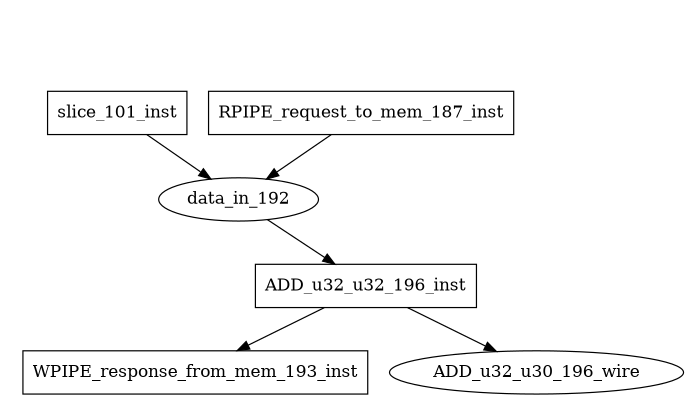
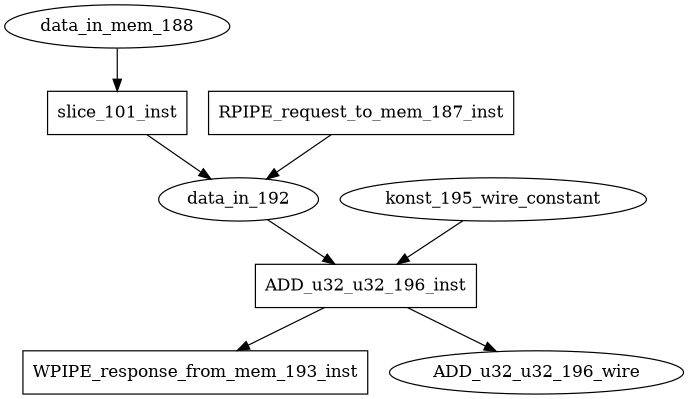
none -> (117, 26)
none -> (493, 199)
(537, 372) -> (537, 372)
